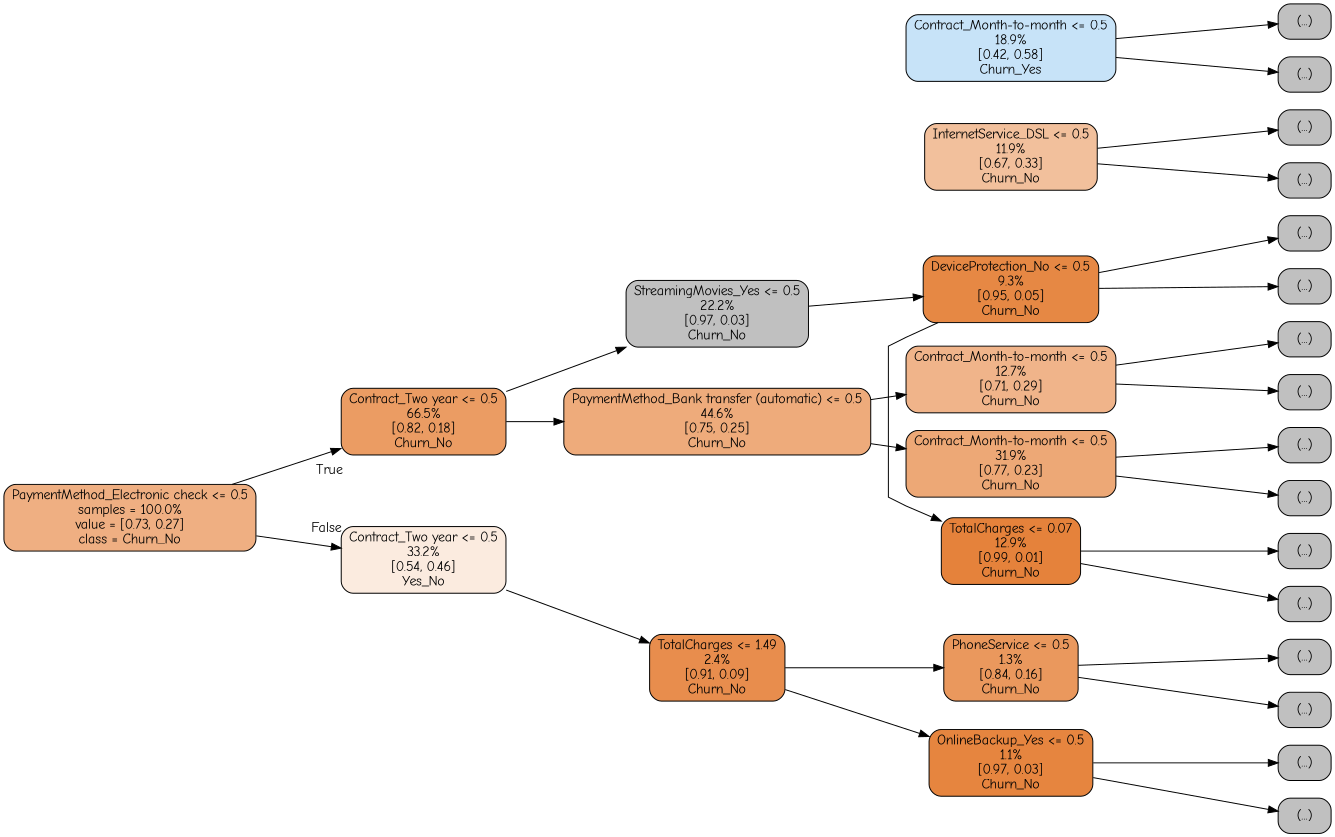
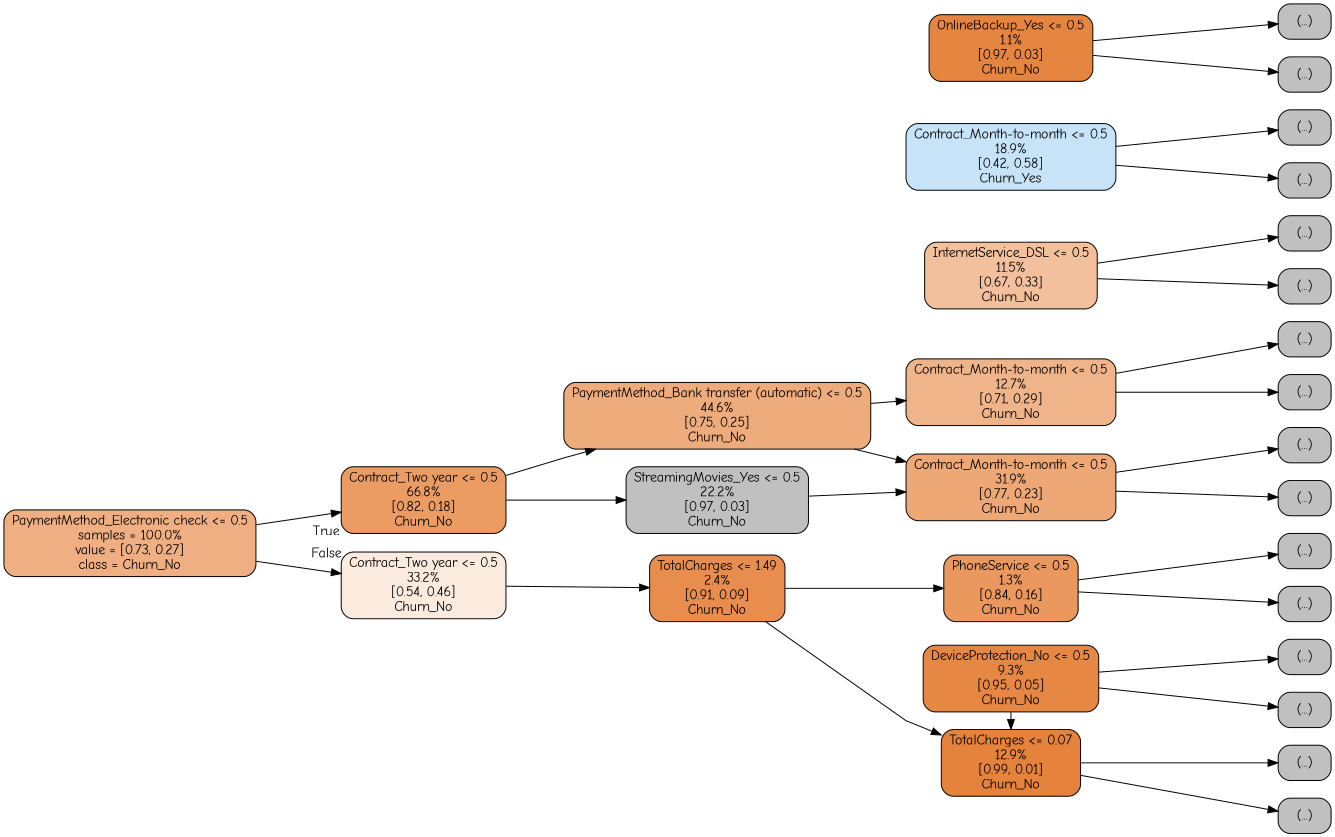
(1011, 157) -> (1011, 276)
(861, 302) -> (852, 494)
(424, 422) -> (424, 500)
(424, 560) -> (424, 585)
(852, 711) -> (847, 679)
